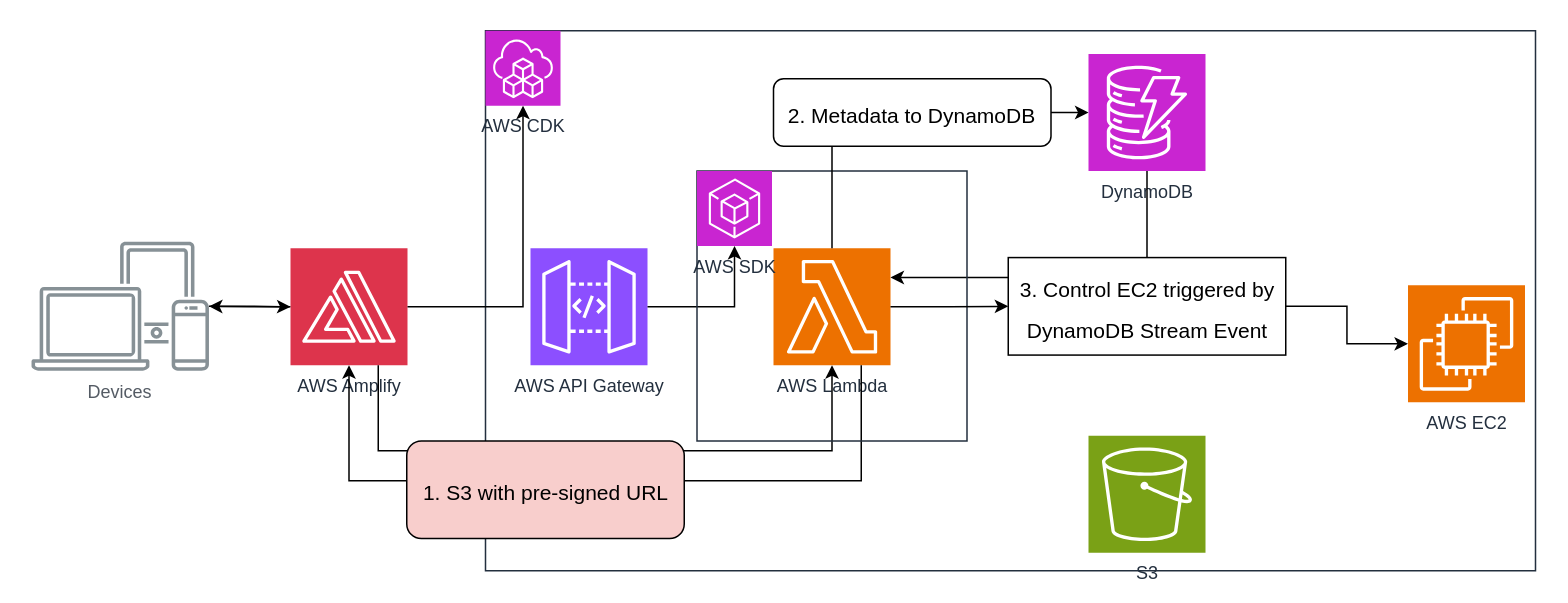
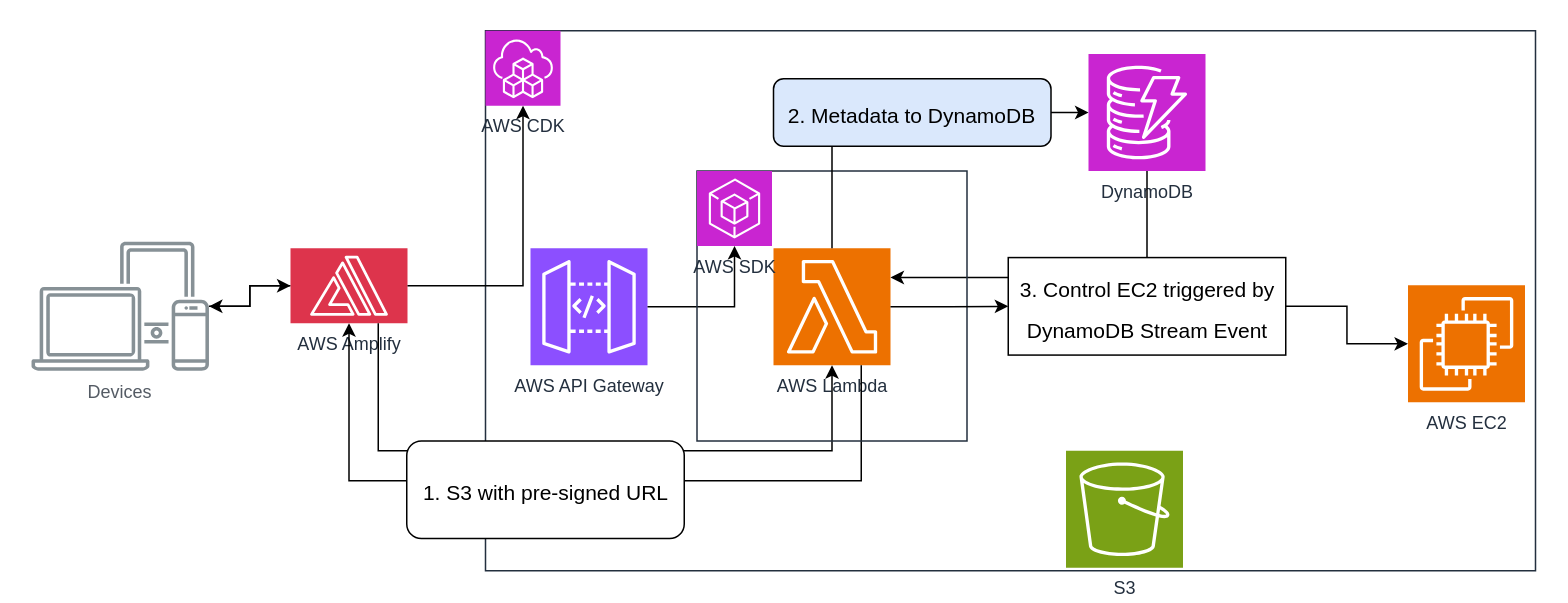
(912, 113) -> (912, 113)
(349, 307) -> (349, 286)
(545, 490) -> (545, 490)
(1147, 494) -> (1124, 509)
